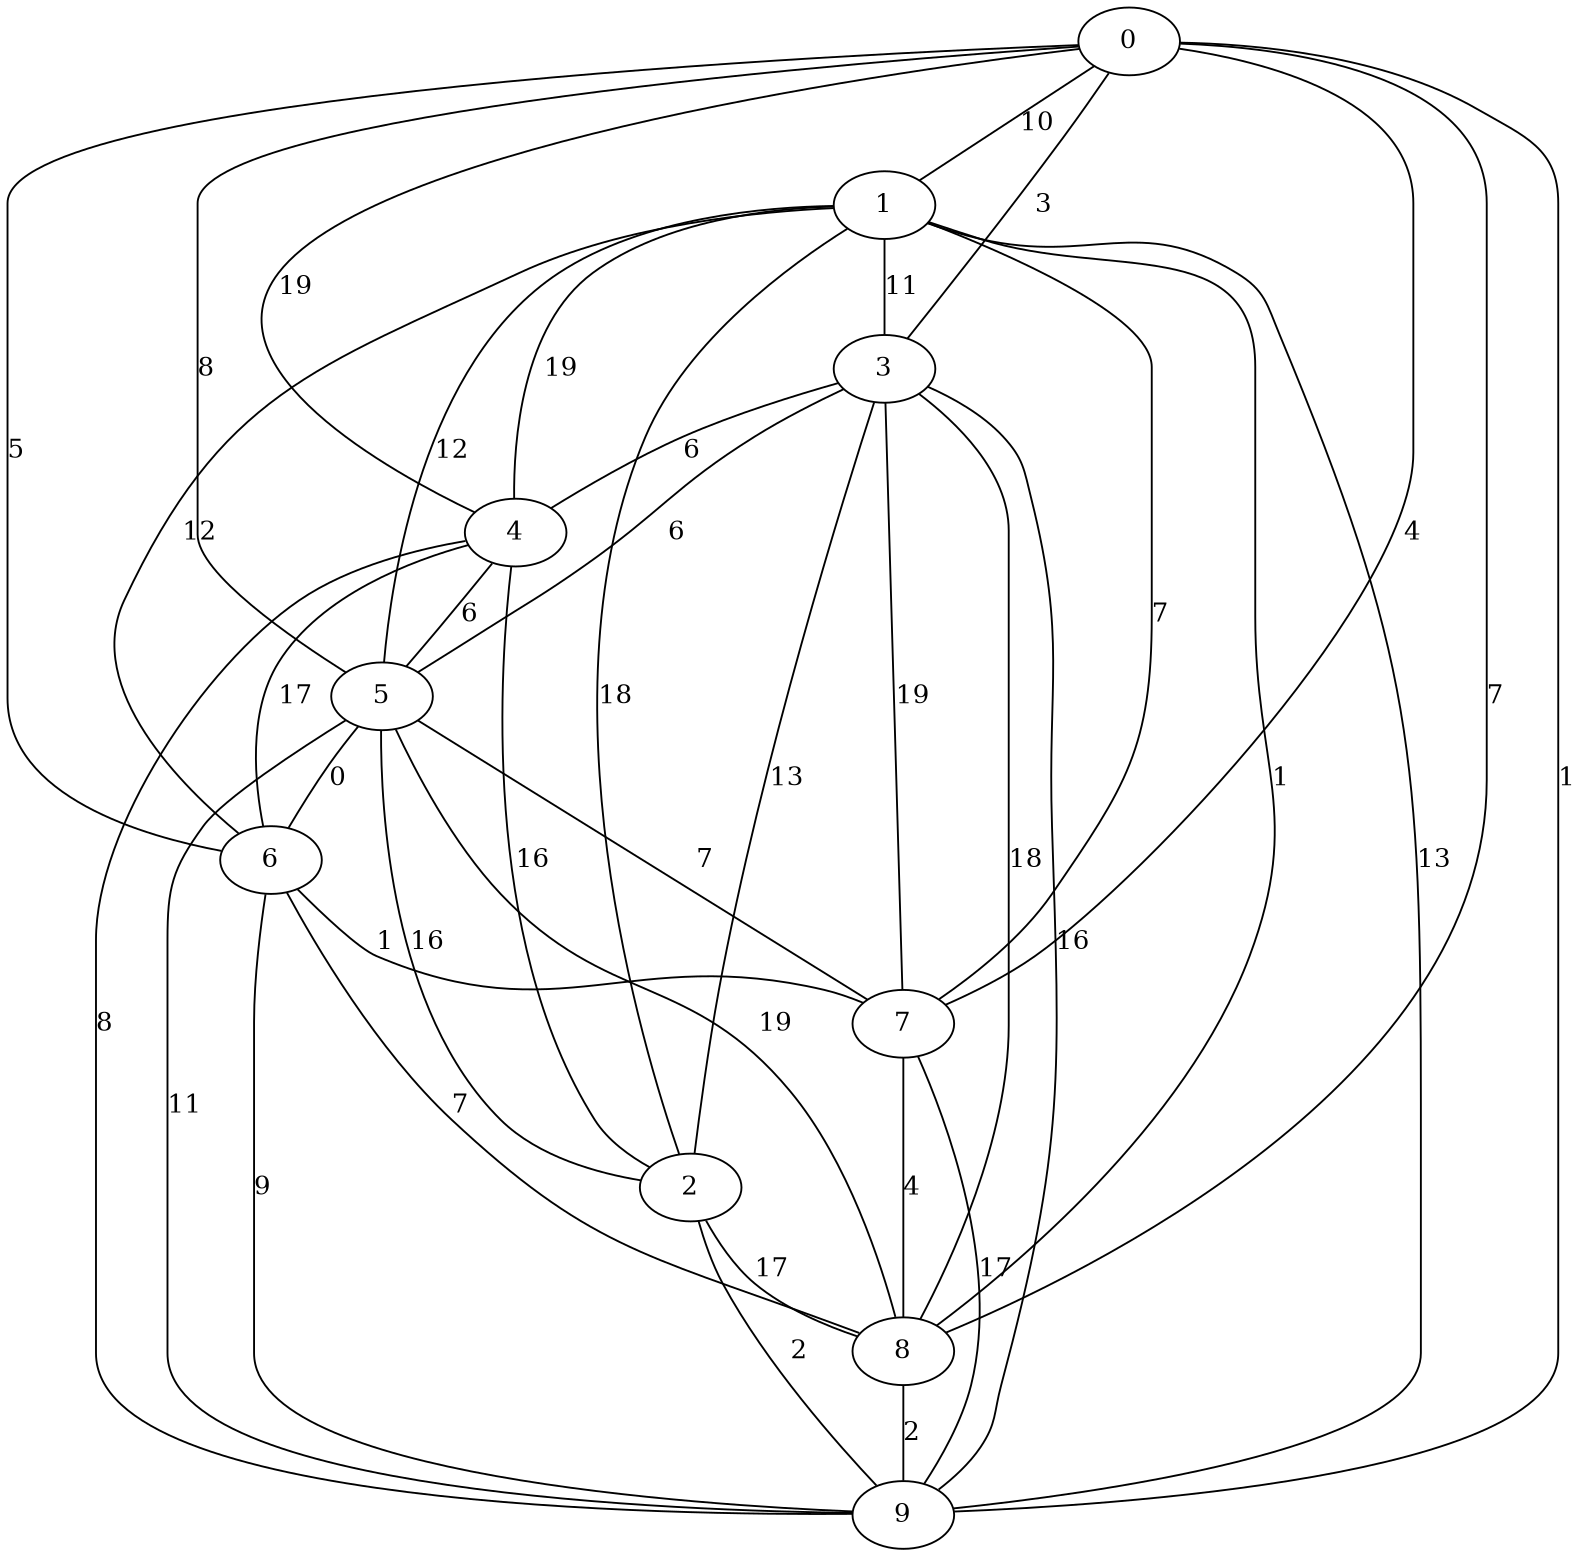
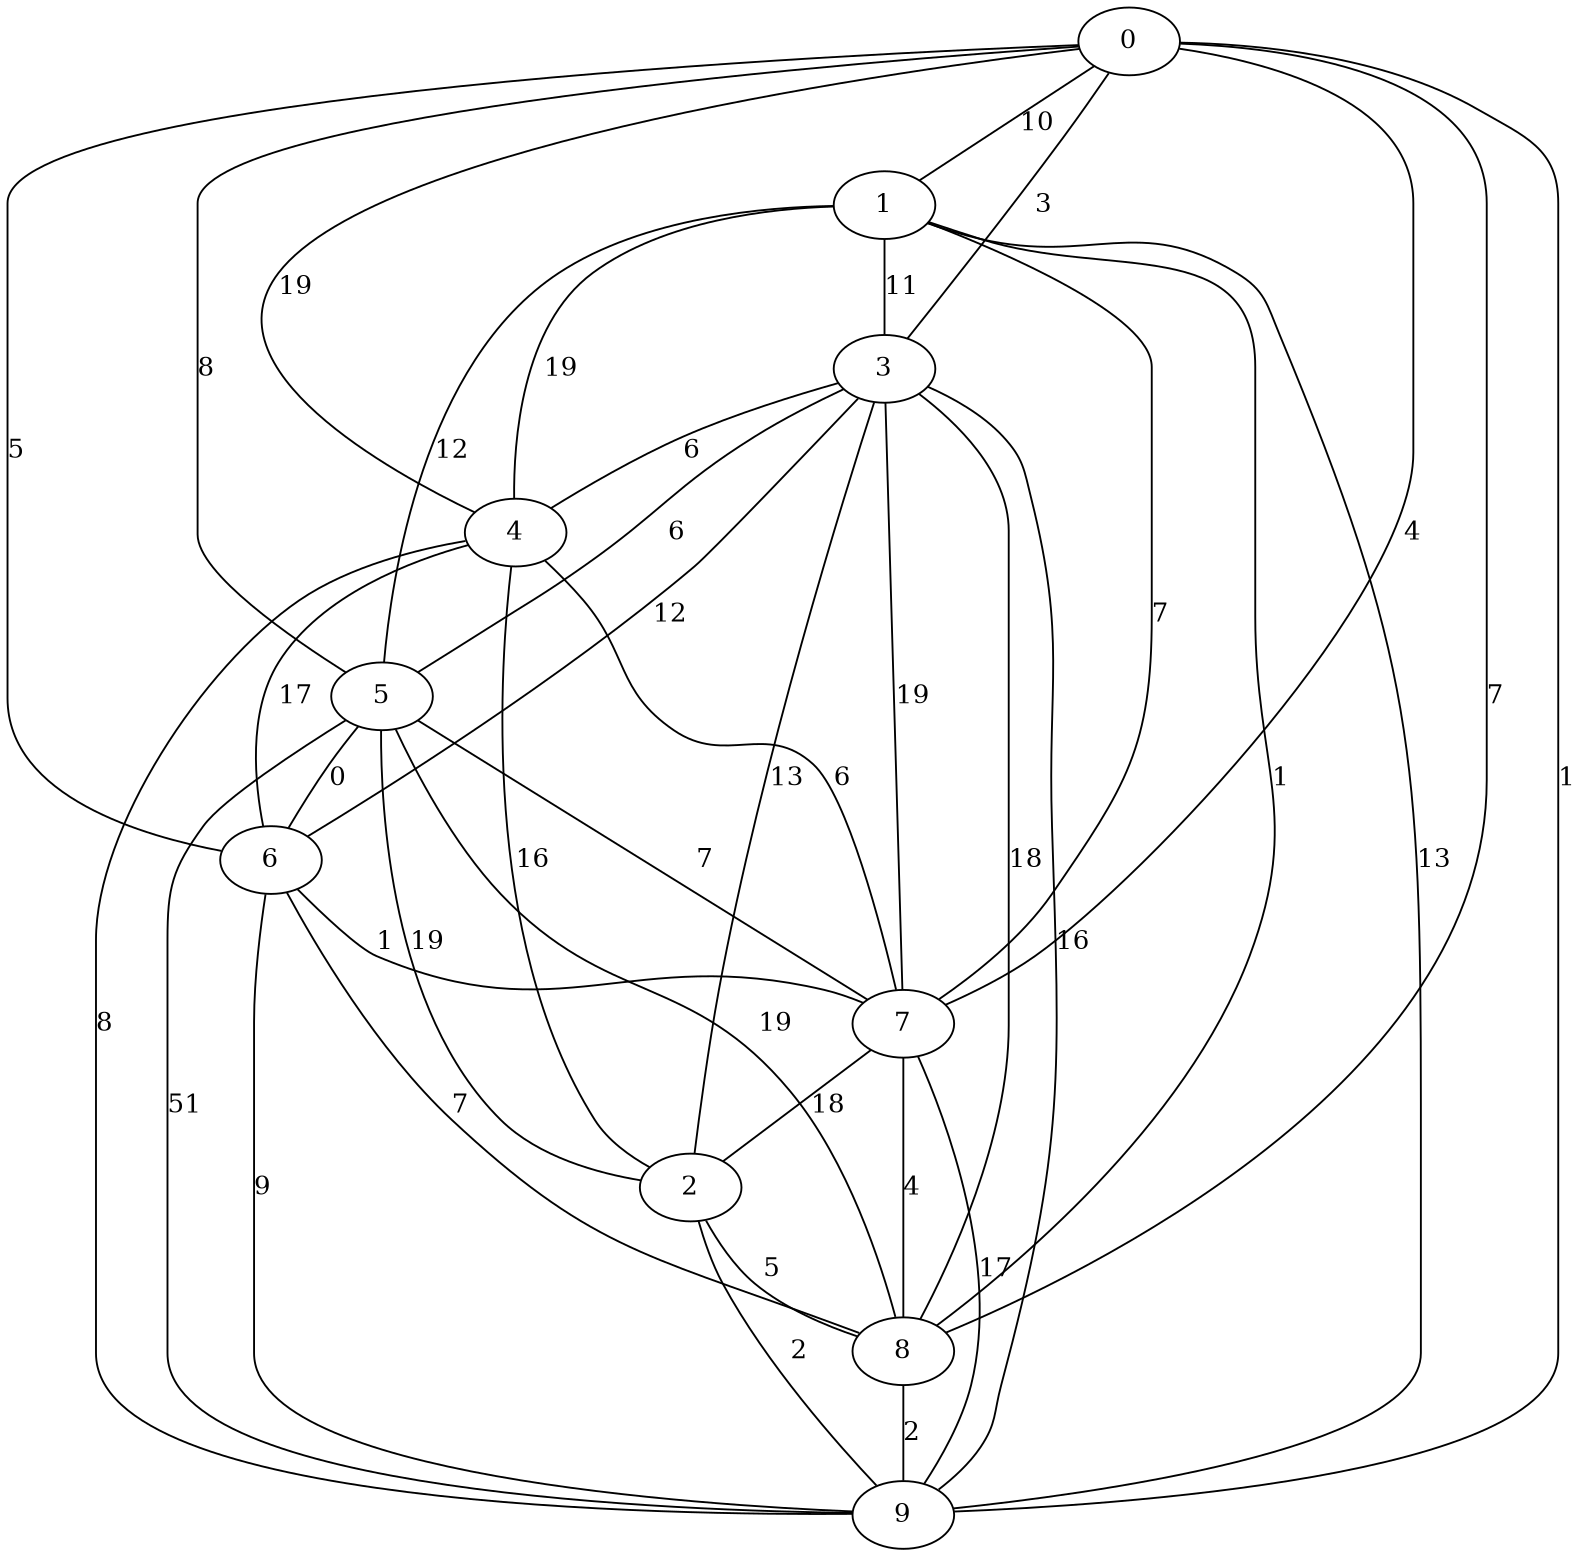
(303, 381) -> (587, 651)
(450, 615) -> (758, 744)
(599, 650) -> (790, 1111)
(428, 942) -> (428, 942)
(185, 1106) -> (185, 1106)
(773, 1269) -> (773, 1269)
